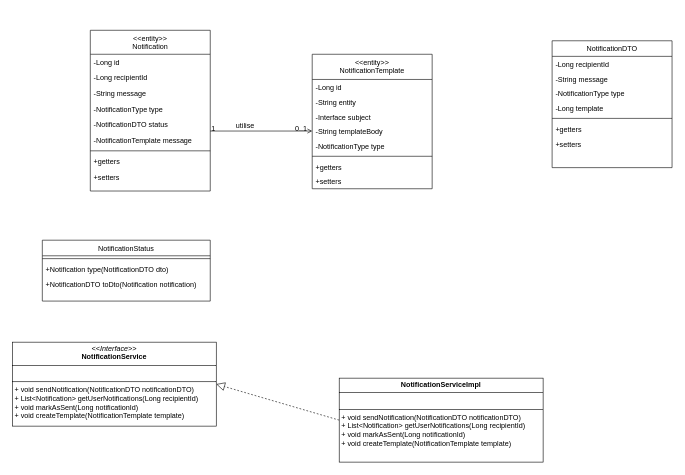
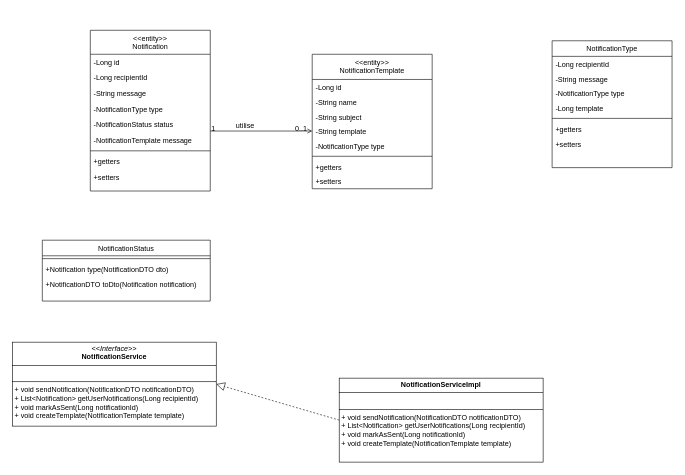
(612, 49) -> (612, 49)
(341, 102) -> (338, 102)
(351, 117) -> (344, 117)
(136, 125) -> (142, 125)
(353, 132) -> (345, 132)
